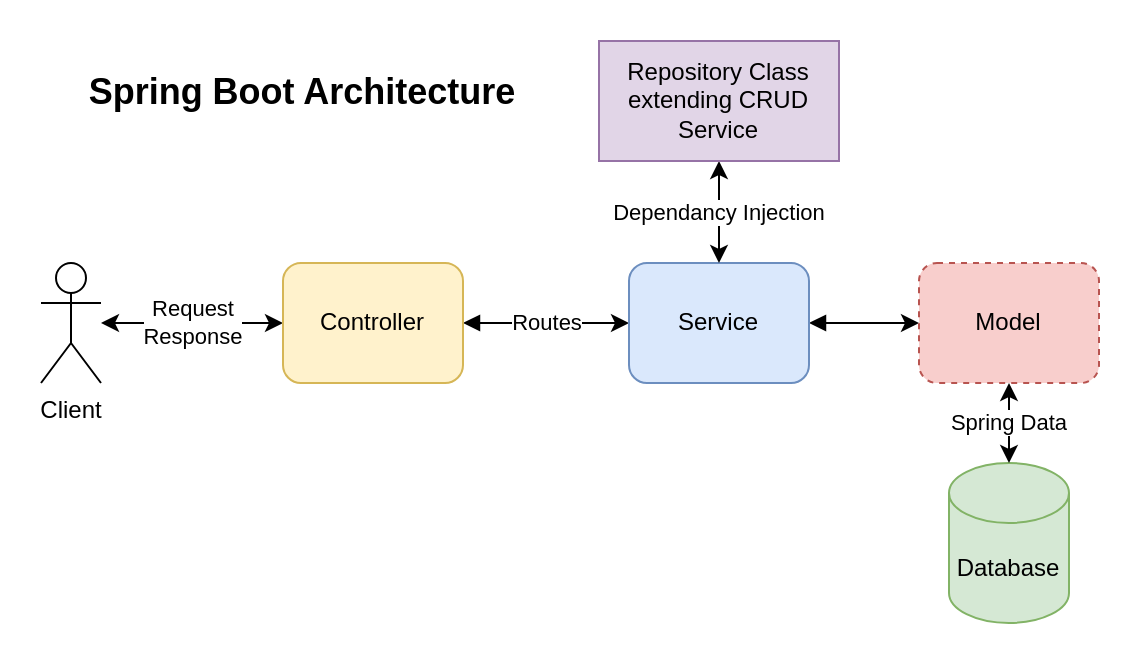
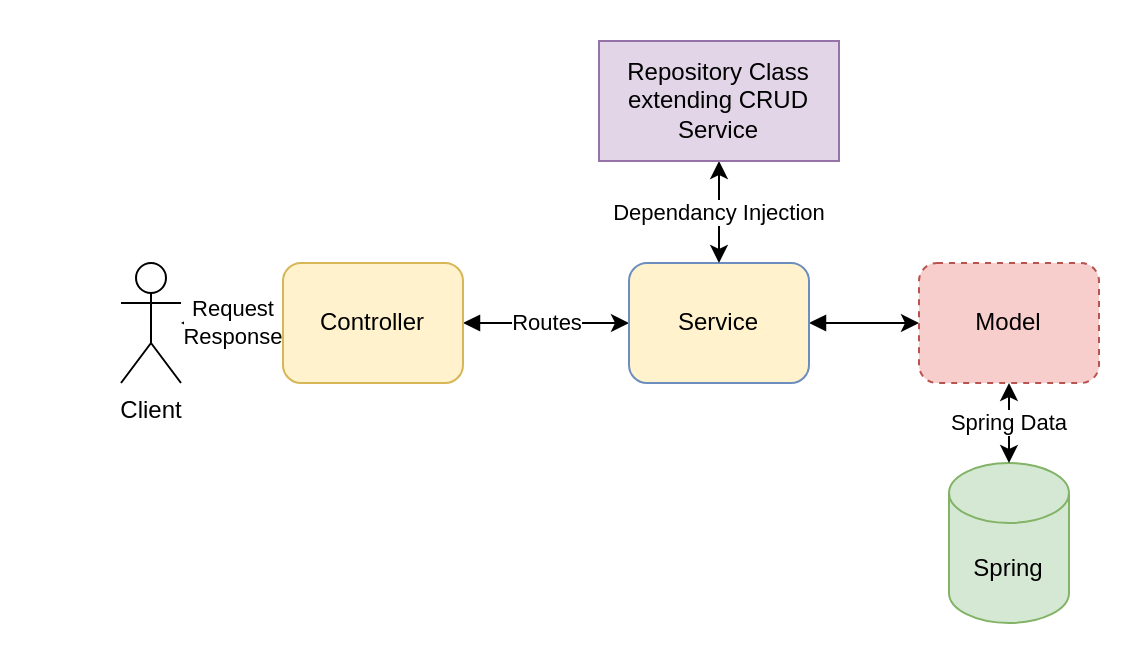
(303, 93) -> none
(71, 323) -> (151, 323)
(719, 323) -> (719, 323)
(1009, 569) -> (1009, 569)
